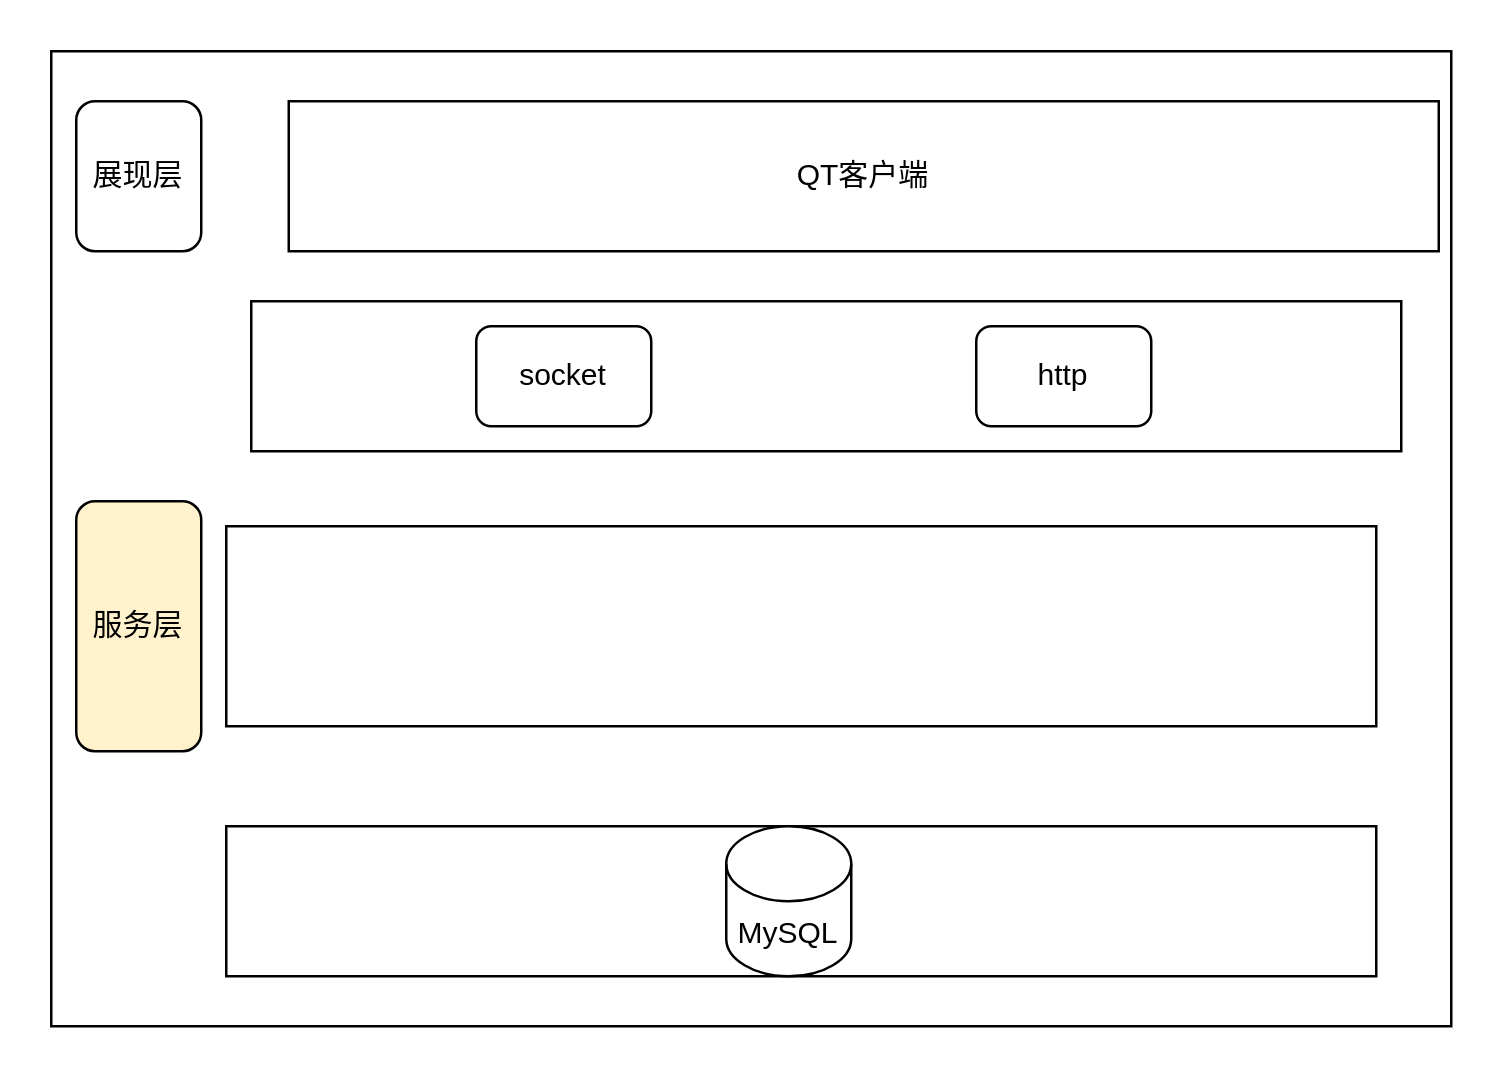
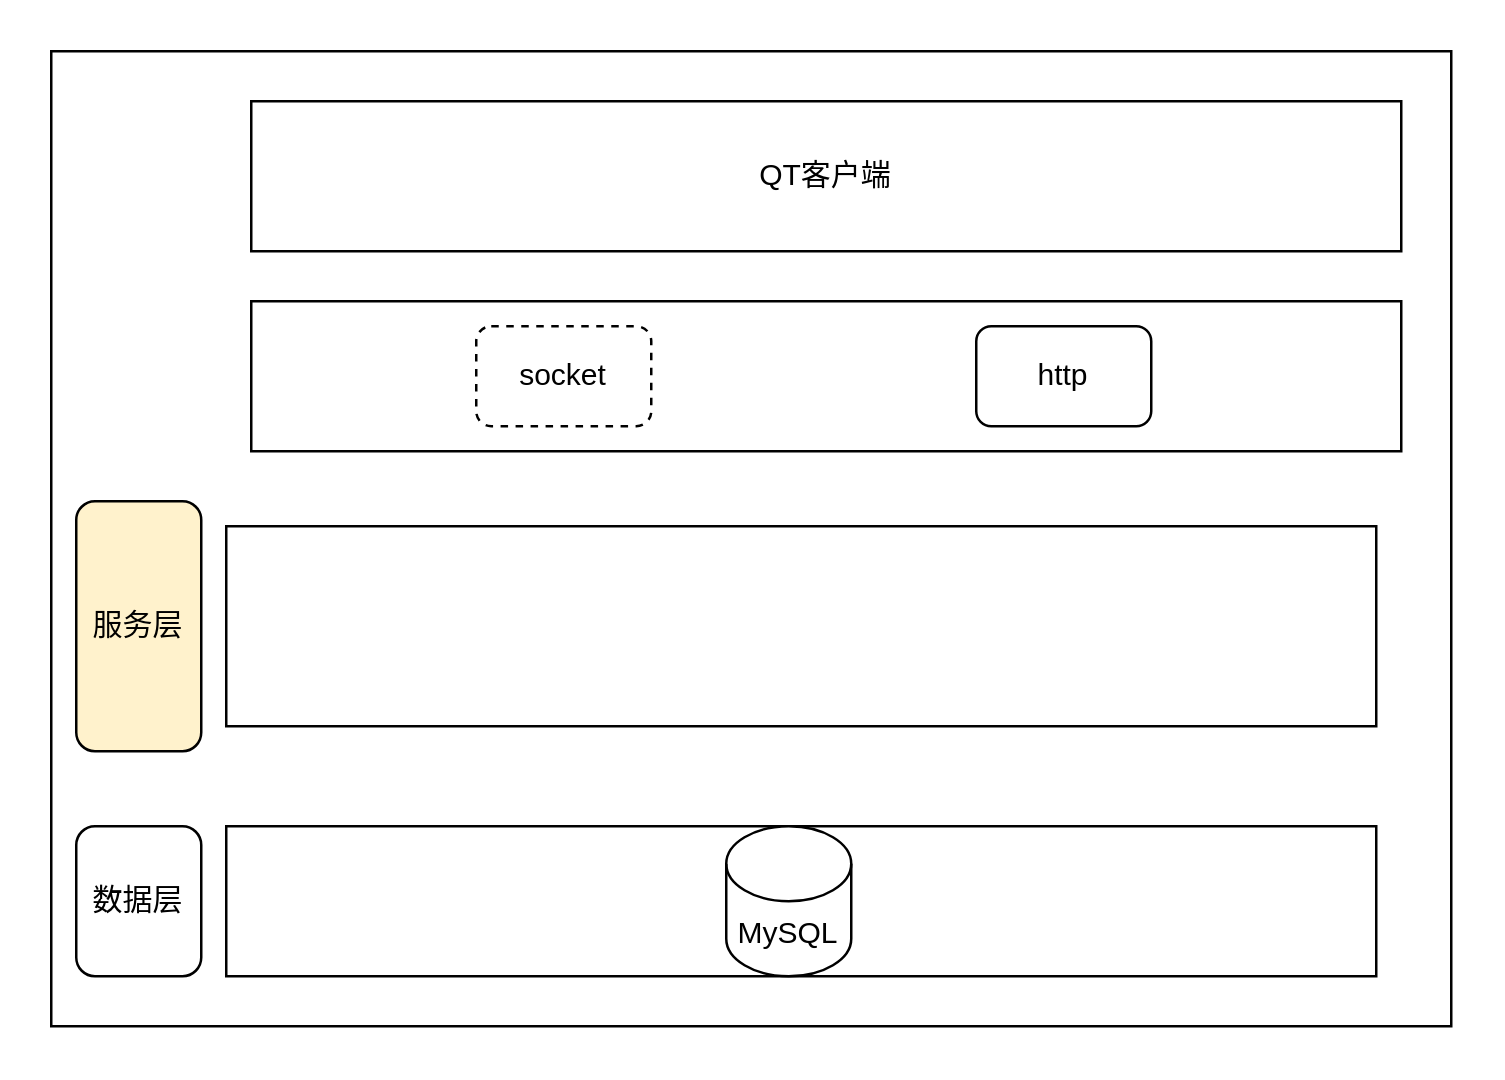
(139, 176) -> none
(864, 176) -> (826, 176)
(564, 376) -> (564, 376)
none -> (139, 901)
